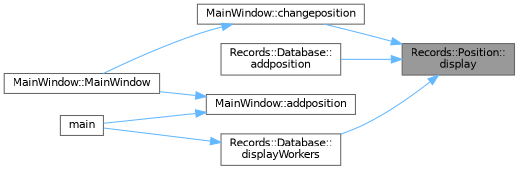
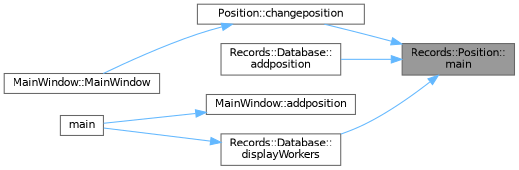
(281, 14) -> (281, 14)
(458, 59) -> (458, 59)
(178, 94) -> none
